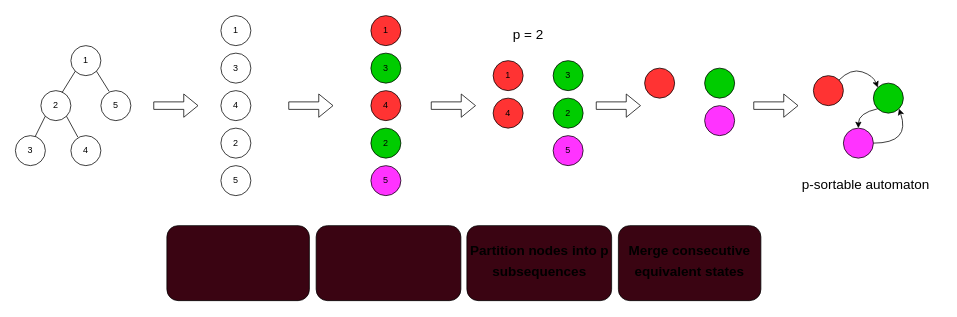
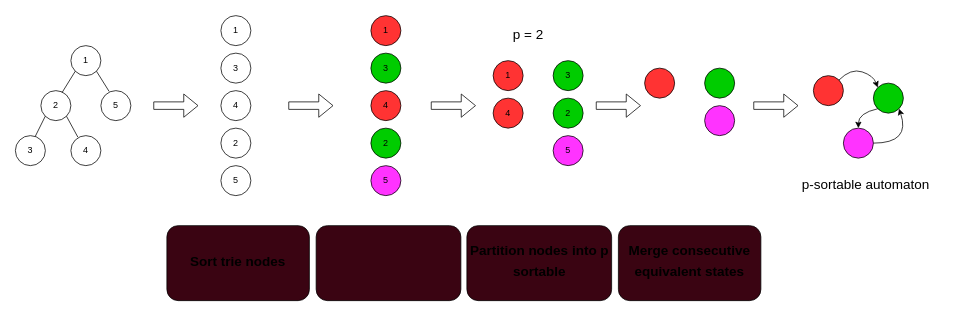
(540, 249) -> (540, 244)
none -> (238, 263)
